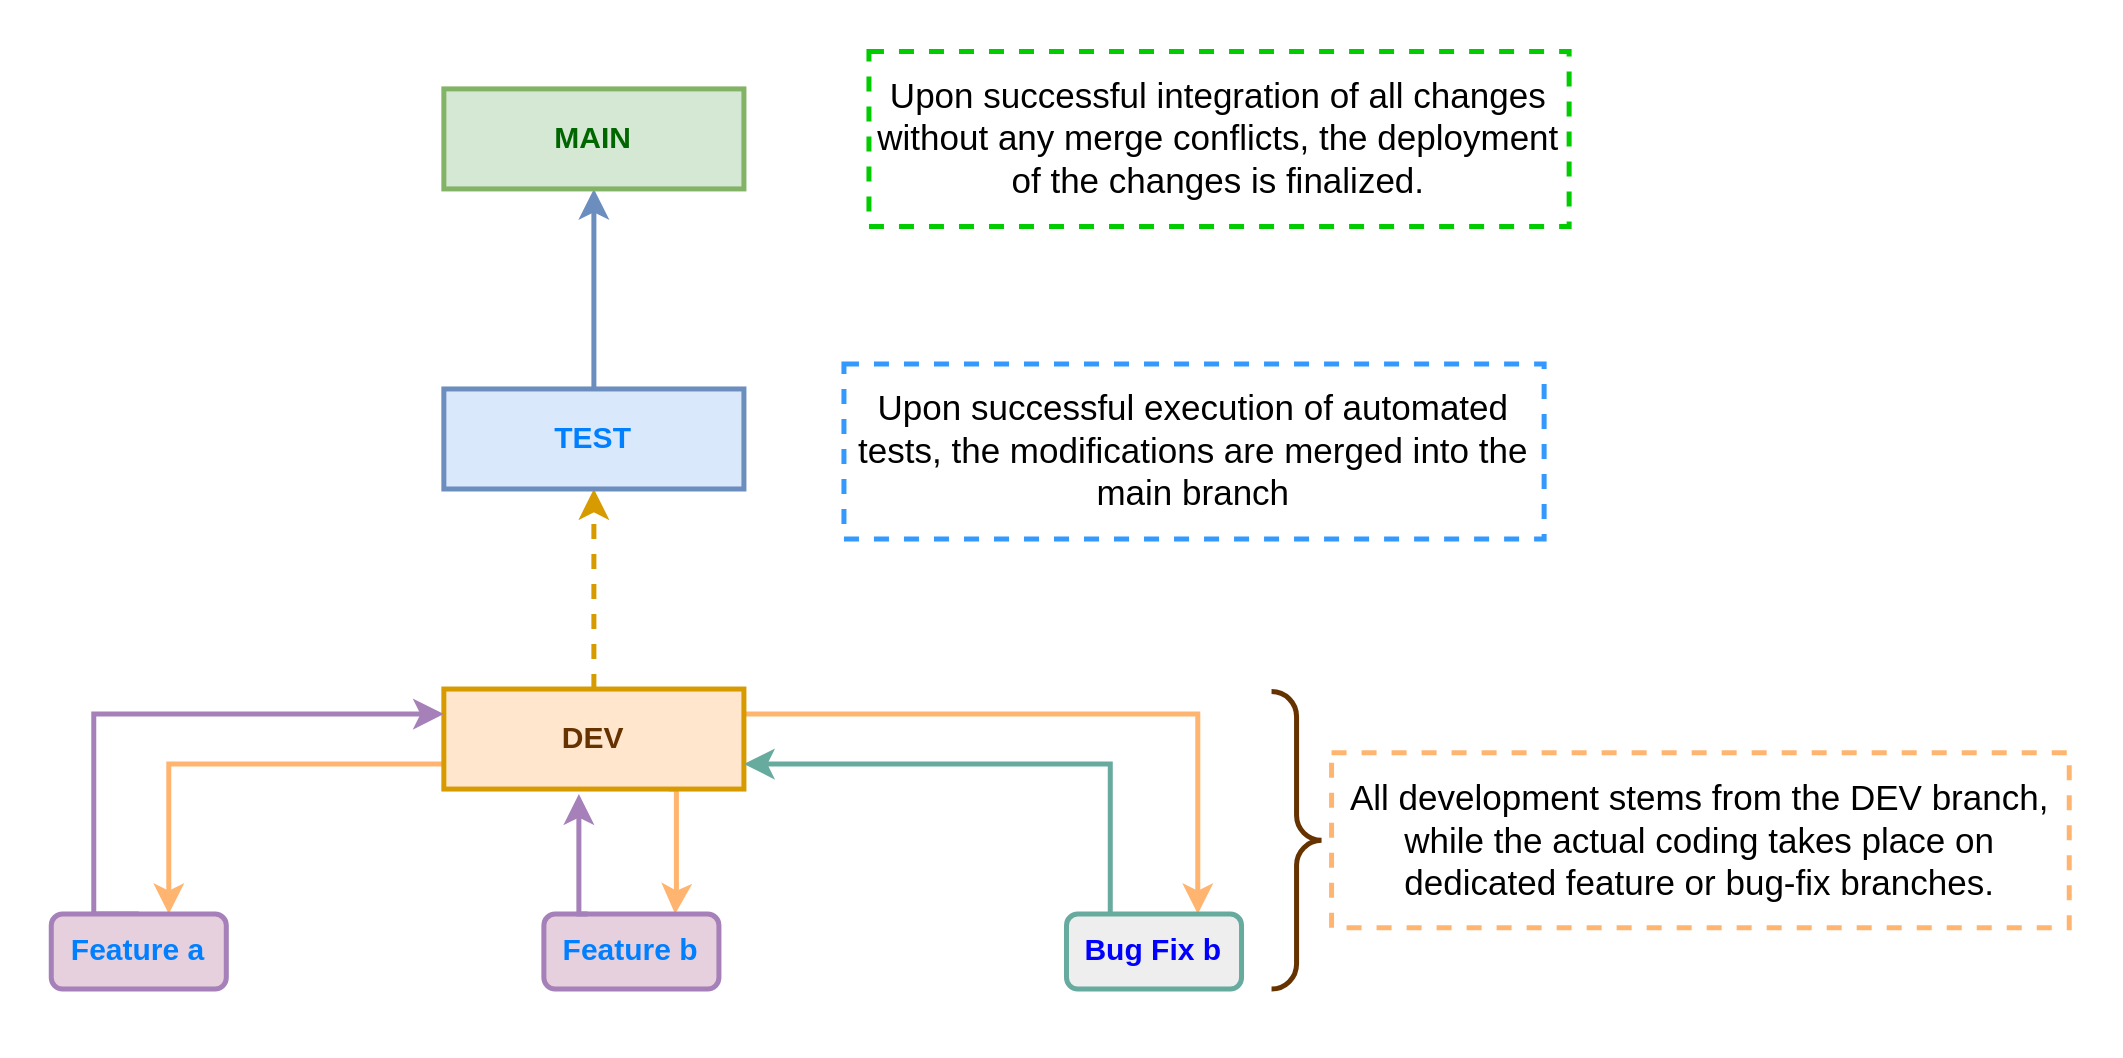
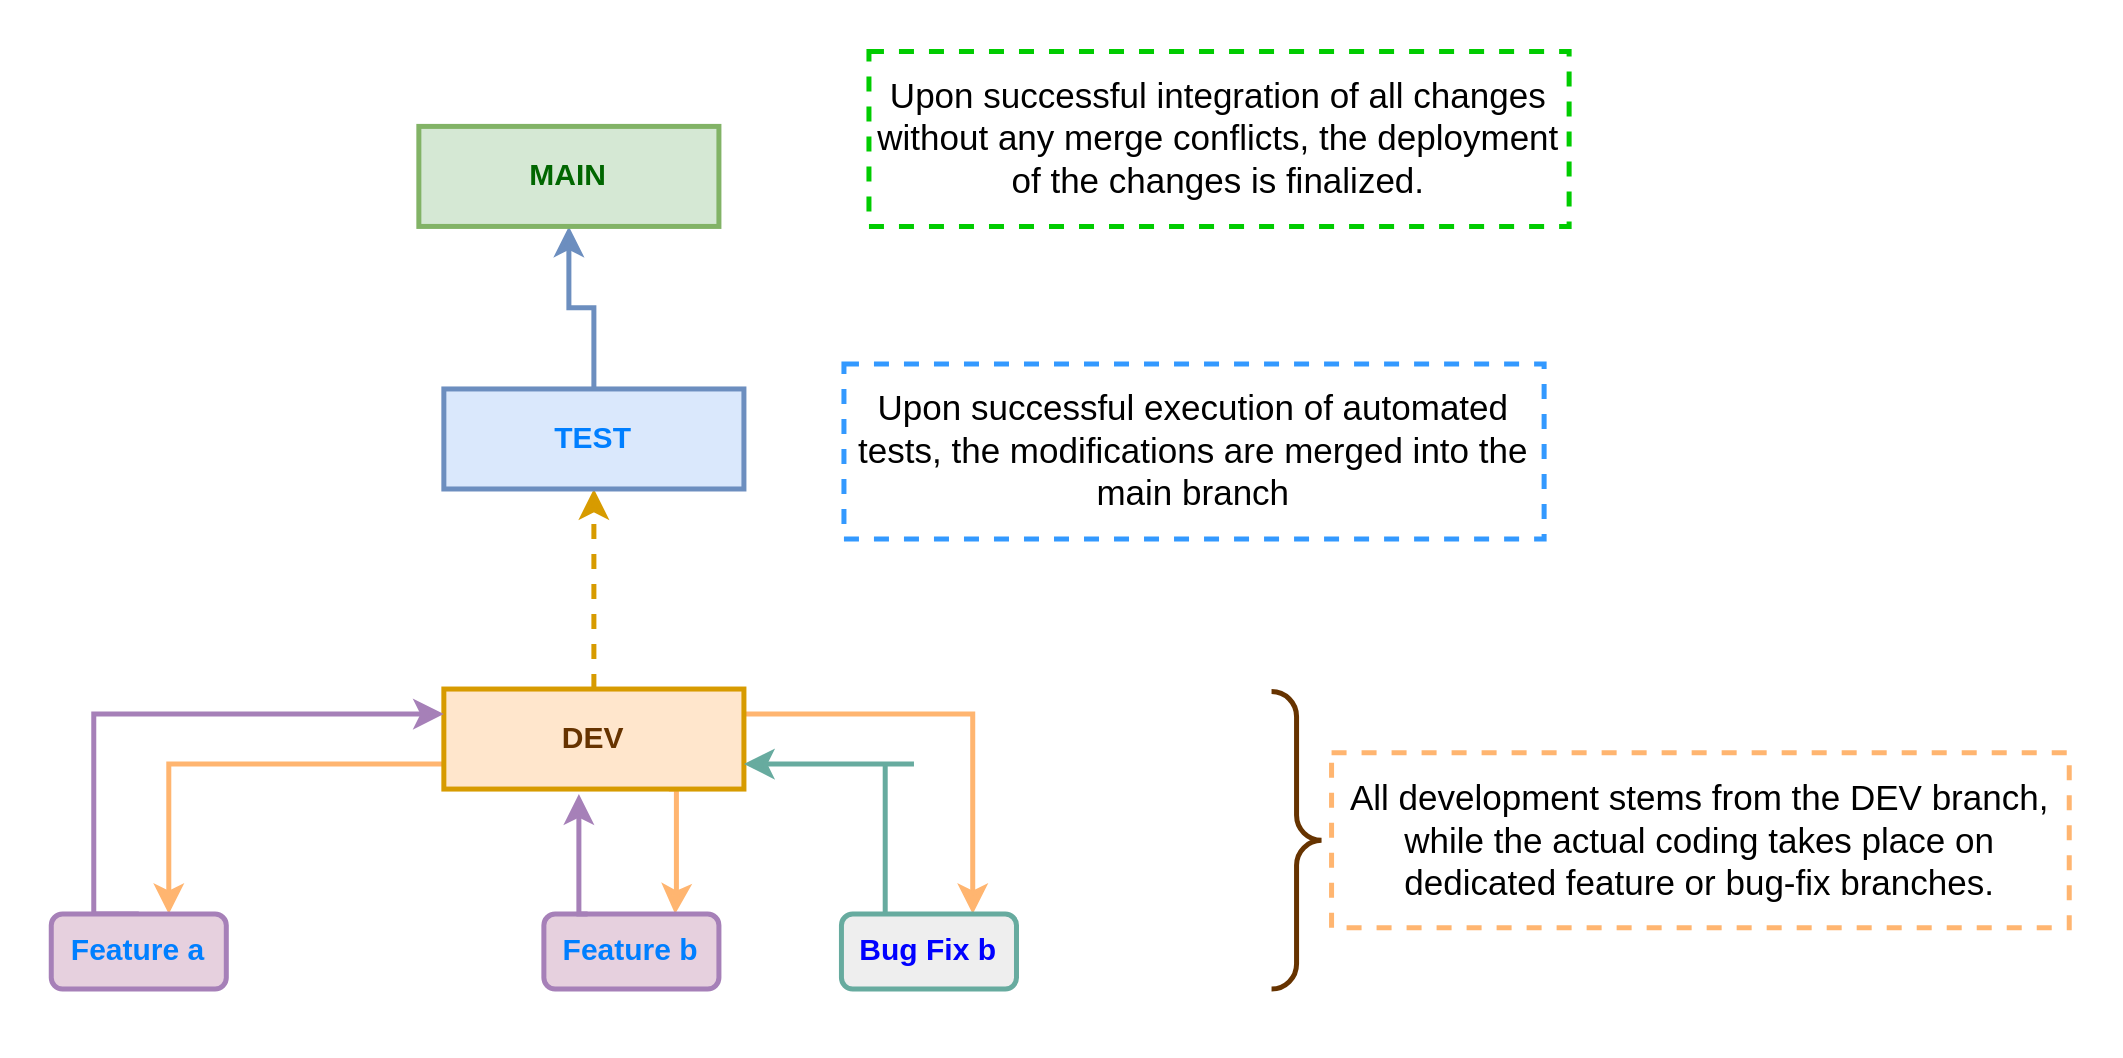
(594, 139) -> (569, 176)
(1154, 951) -> (929, 951)
